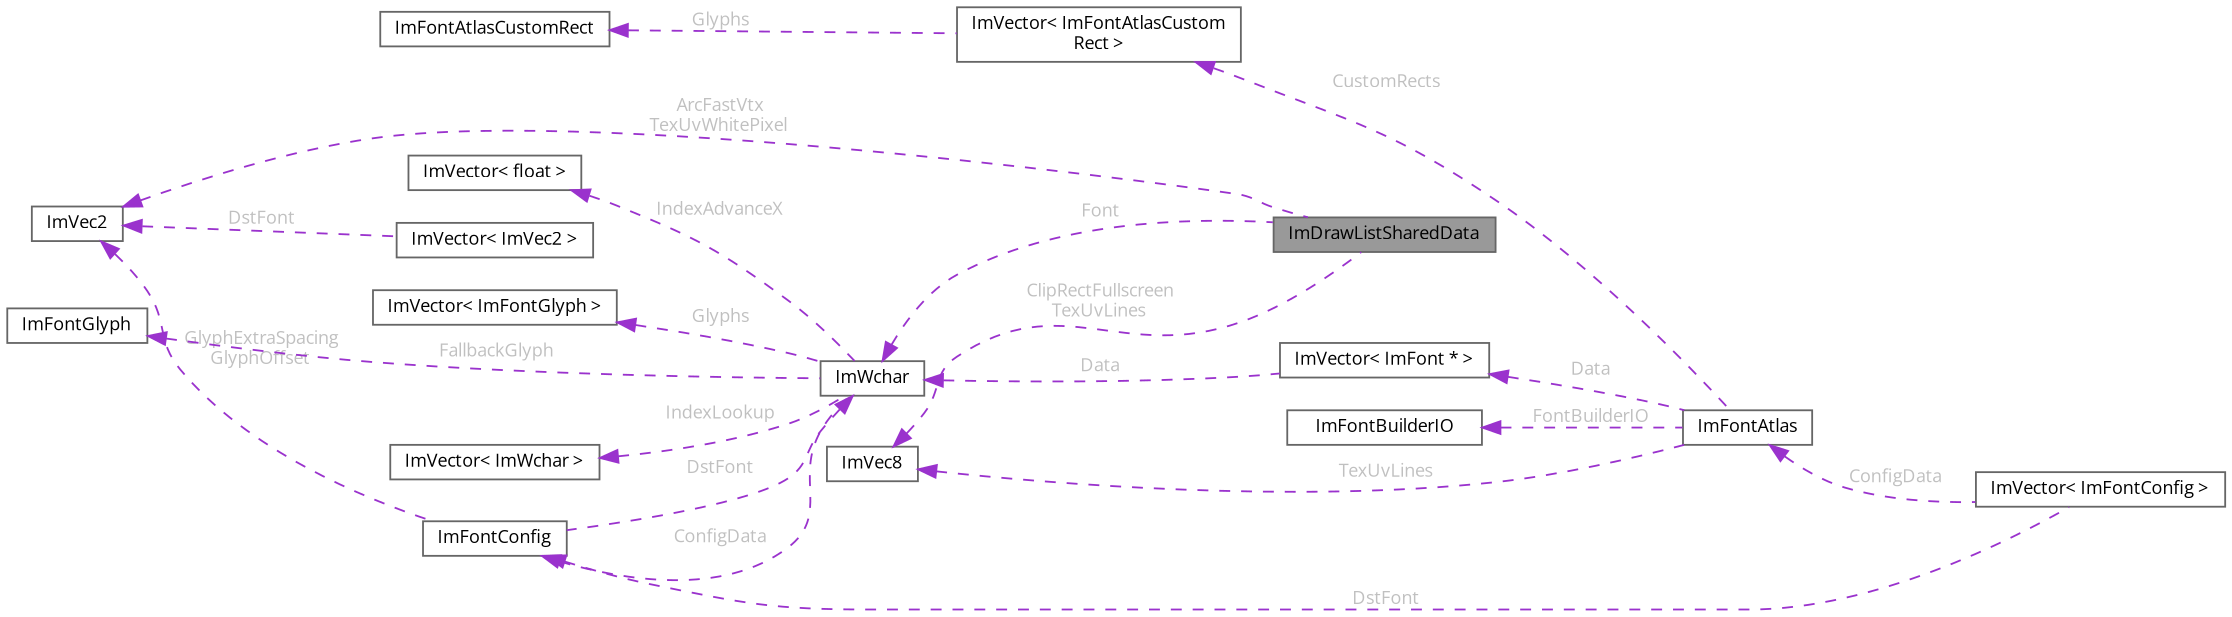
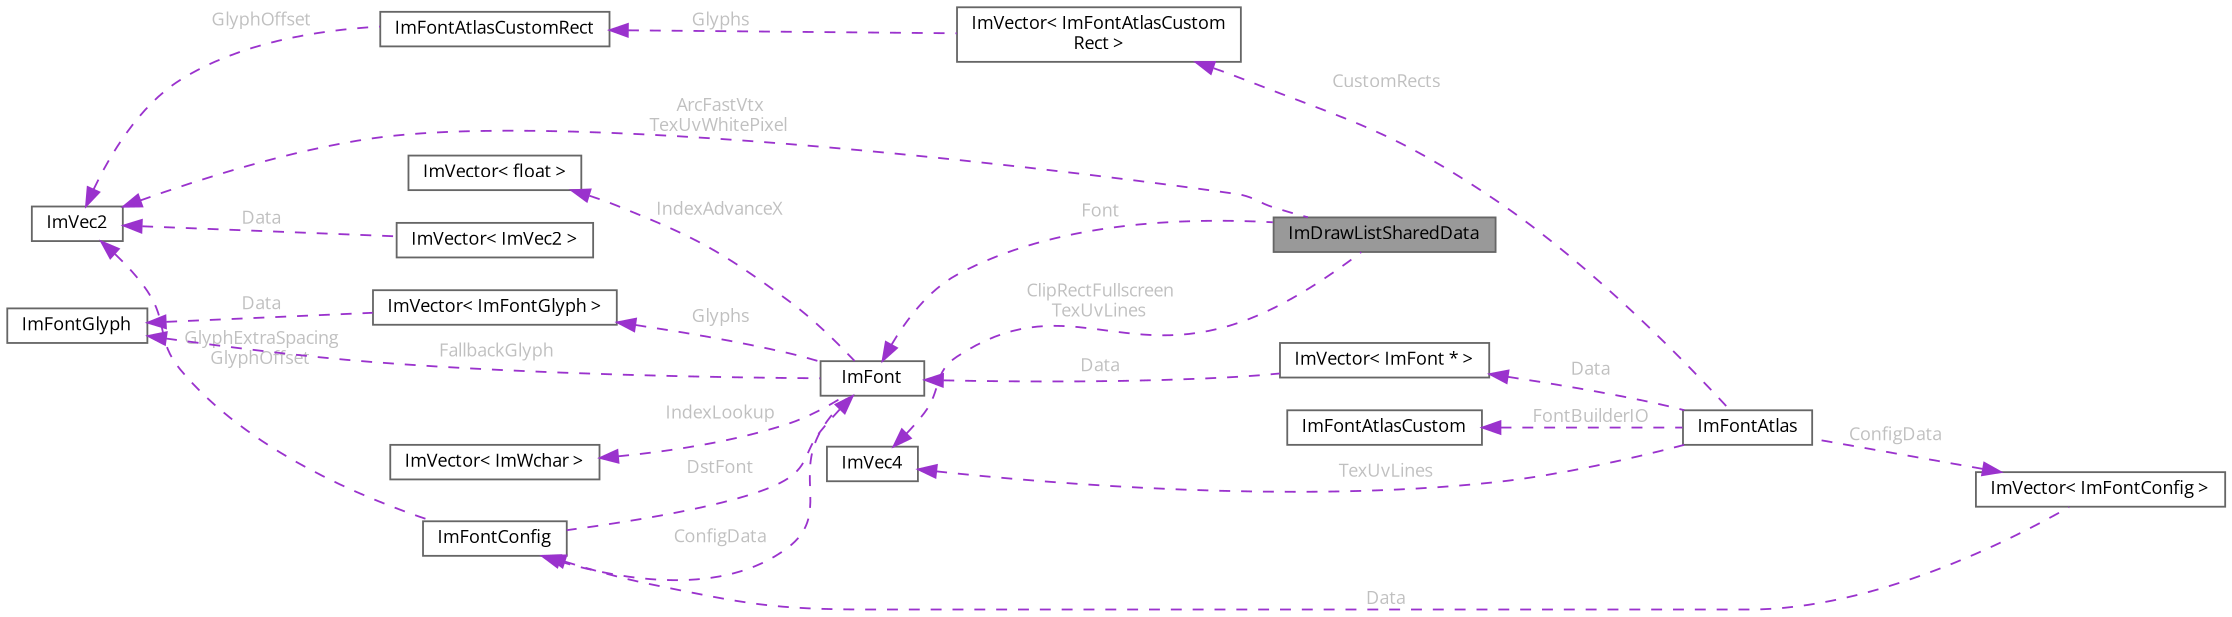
none -> (210, 64)
(260, 219) -> (260, 219)
none -> (269, 317)
(872, 378) -> (872, 378)
(1385, 428) -> (1385, 428)
(872, 464) -> (872, 464)
(1876, 495) -> (1898, 454)
(1385, 600) -> (1385, 600)
